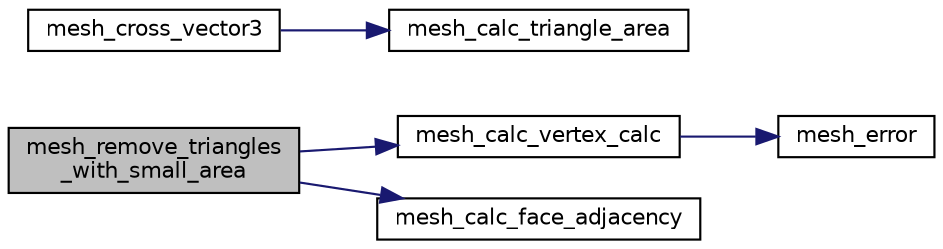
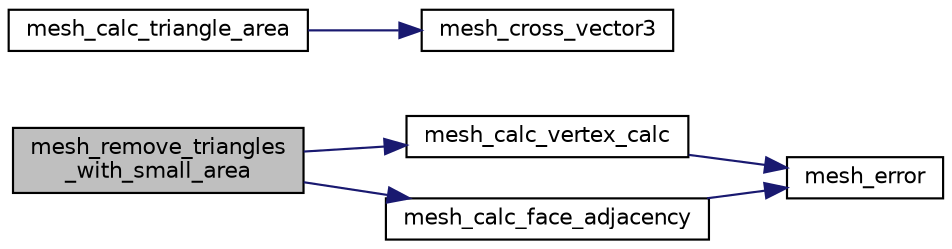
(324, 30) -> (353, 30)
none -> (736, 194)
